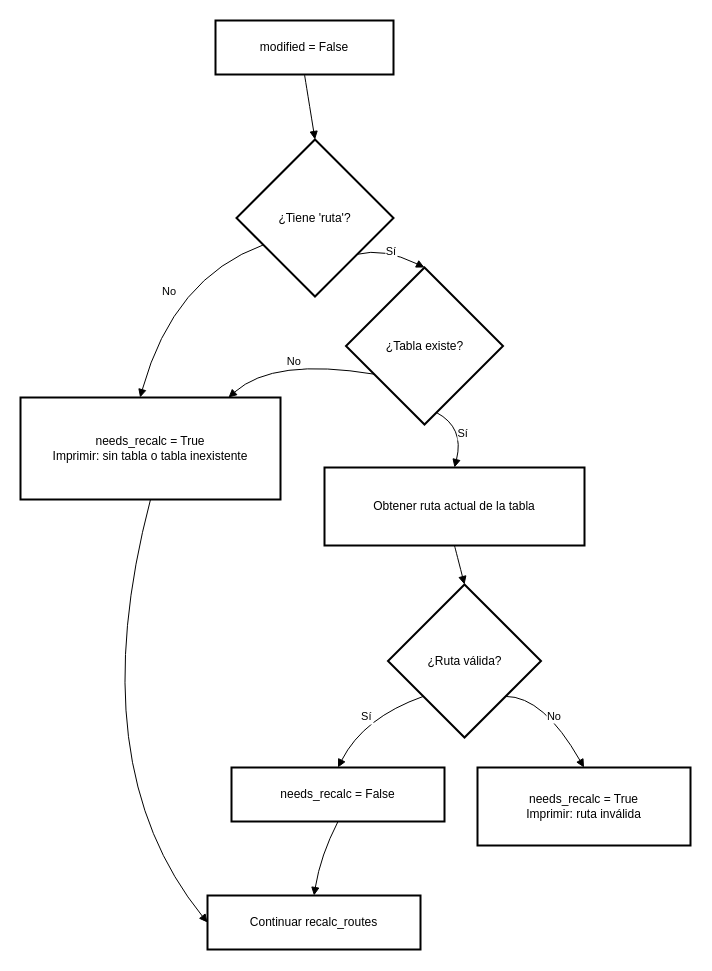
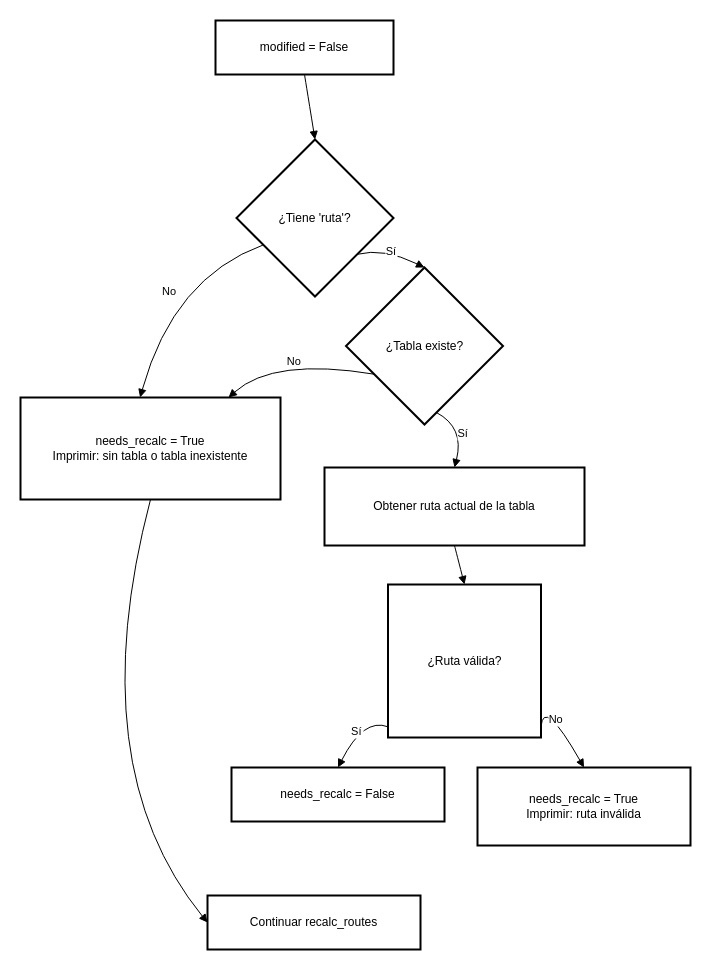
(465, 661) -> (465, 661)
(325, 852) -> none
